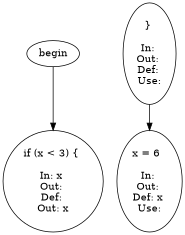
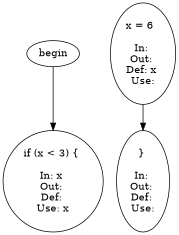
(150, 114) -> (143, 114)
(53, 181) -> (53, 181)
